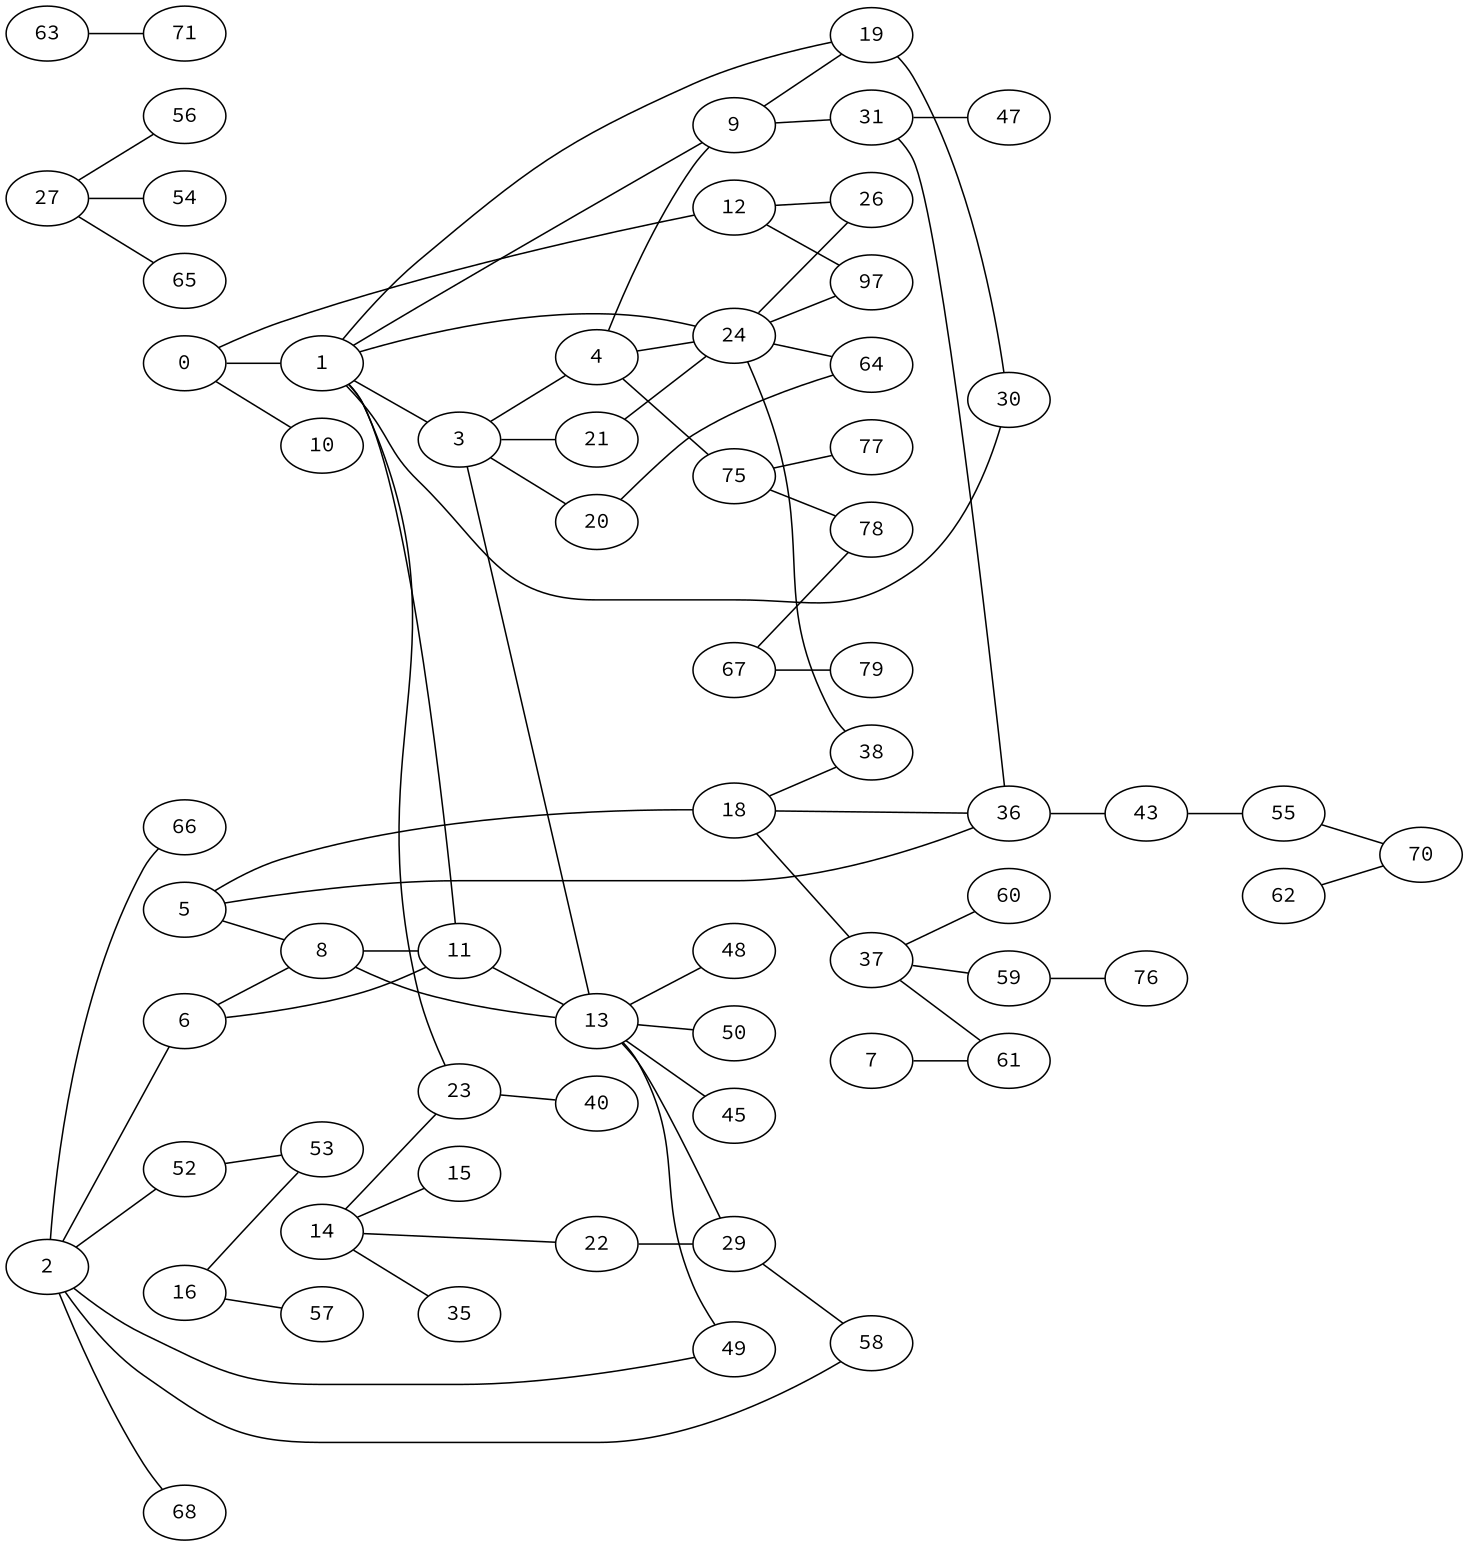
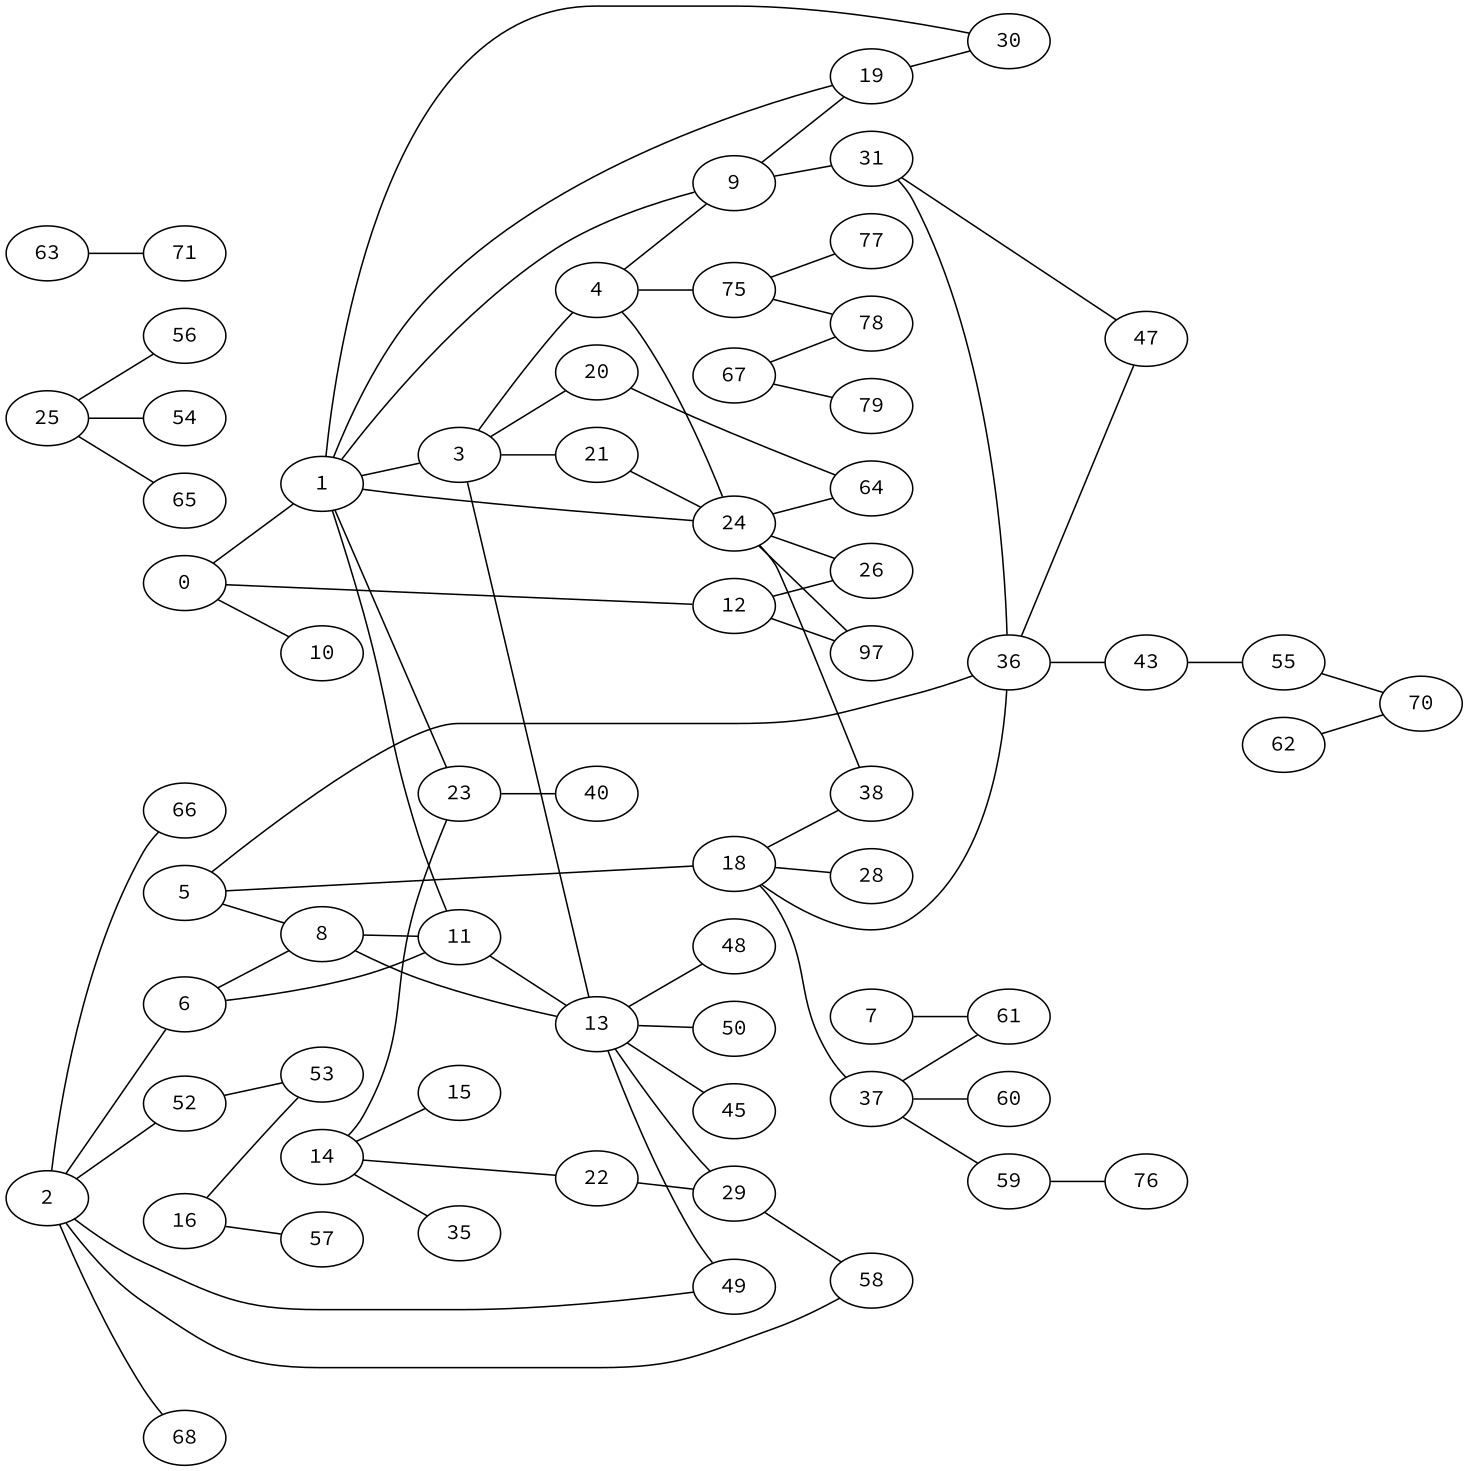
(47, 198) -> (47, 418)
none -> (1078, 501)
none -> (872, 876)
